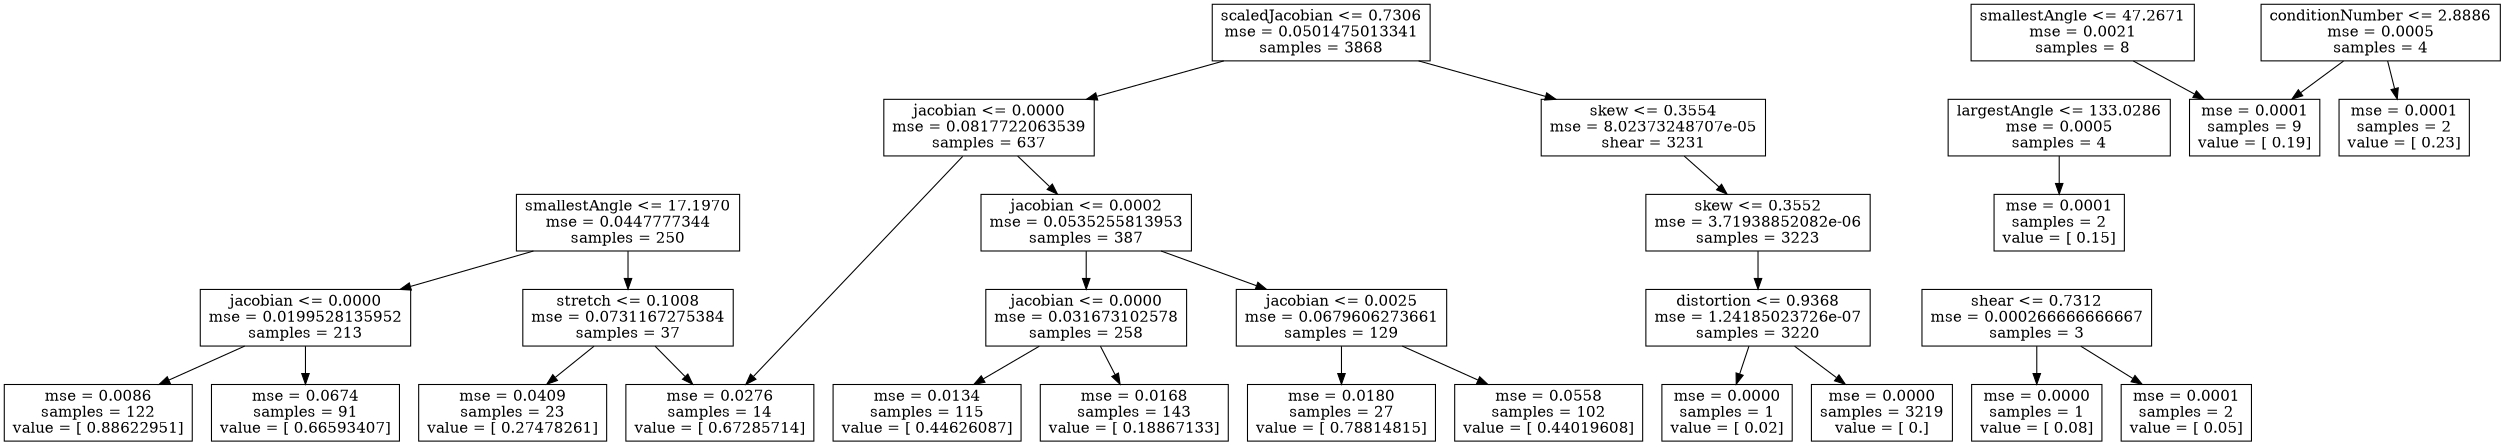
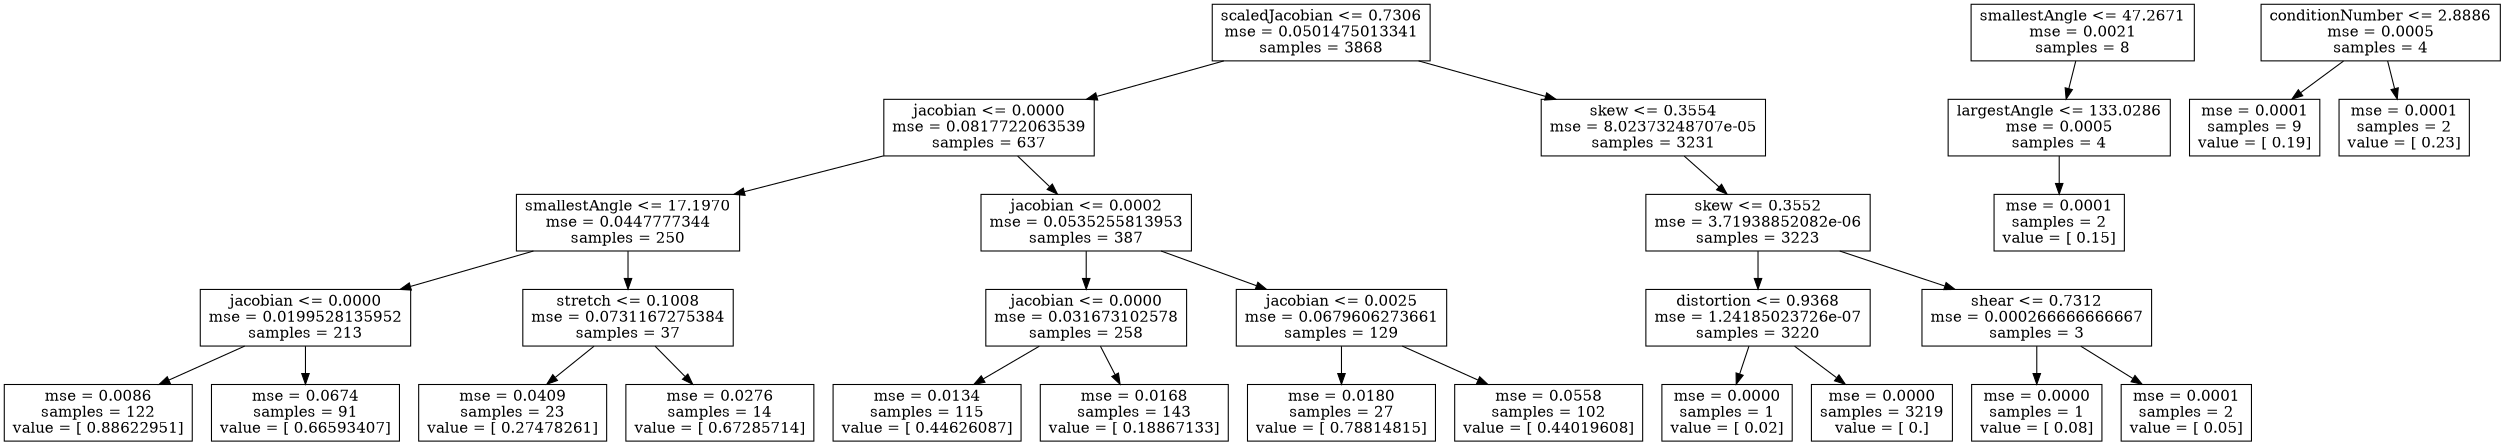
(2164, 78) -> (2072, 75)
(1653, 128) -> (1653, 128)
(858, 266) -> (814, 174)
none -> (1892, 268)
